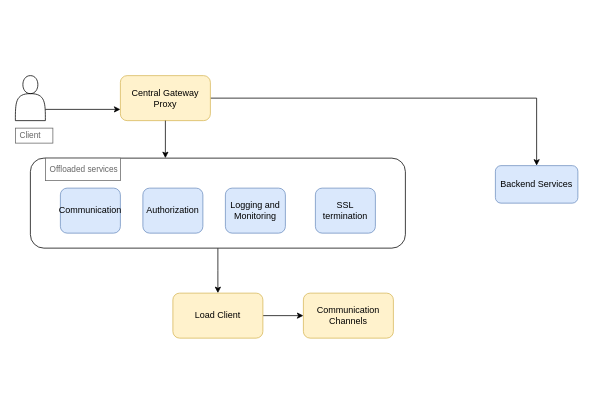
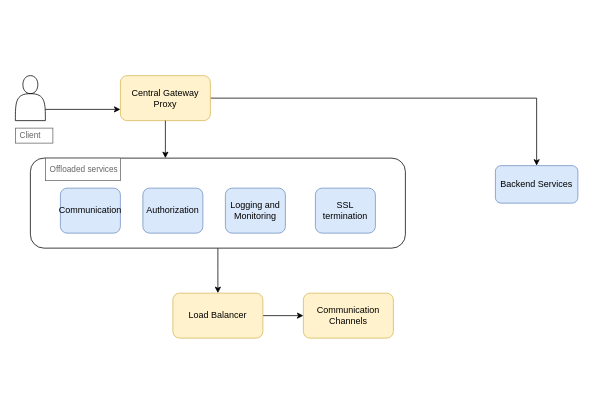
(218, 315) -> (218, 315)
